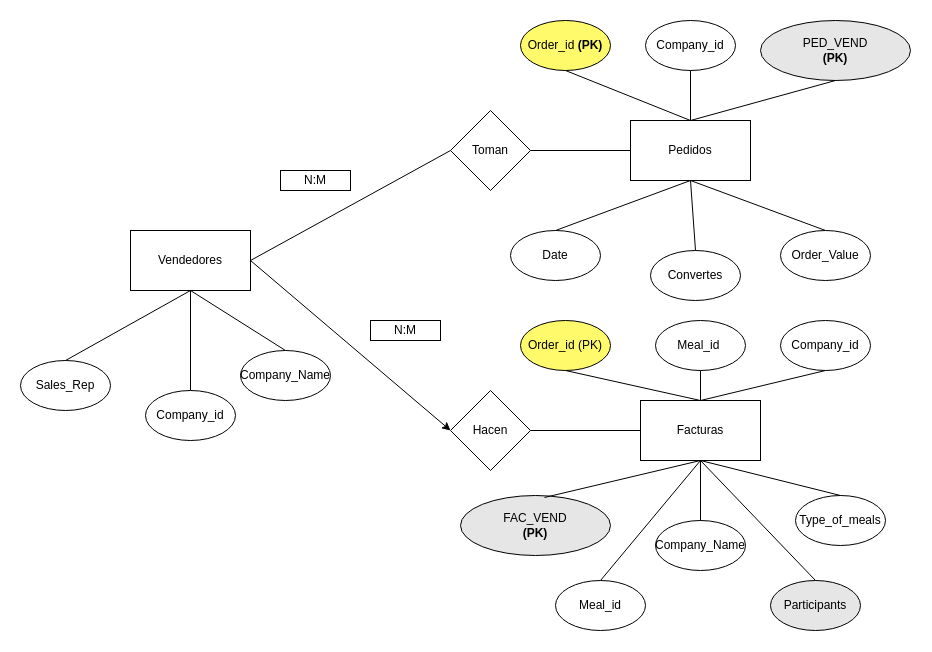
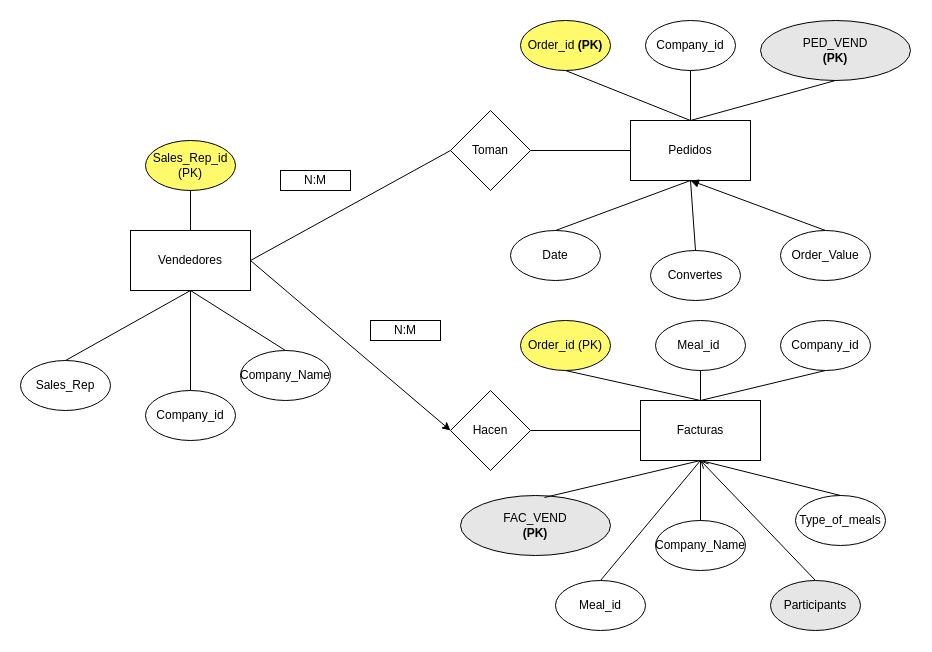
none -> (191, 166)
(696, 183) -> (699, 184)
none -> (191, 211)
(704, 464) -> (703, 464)
